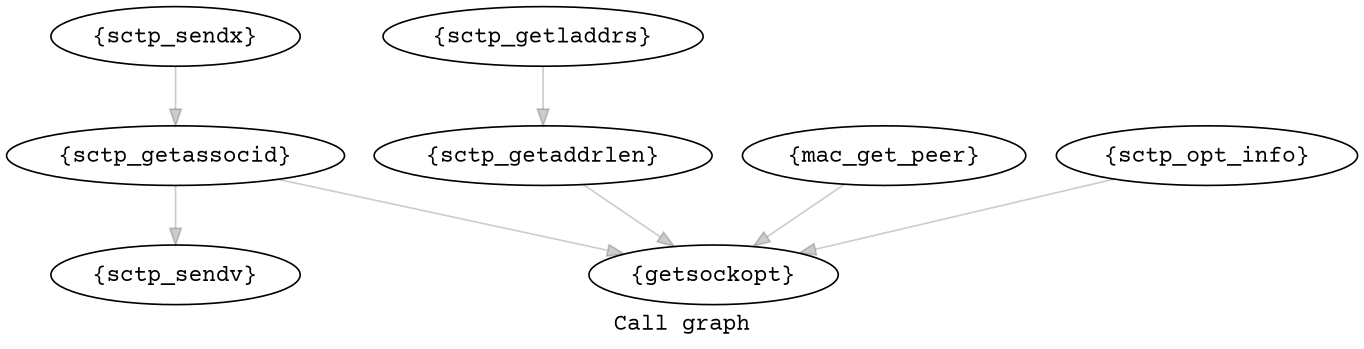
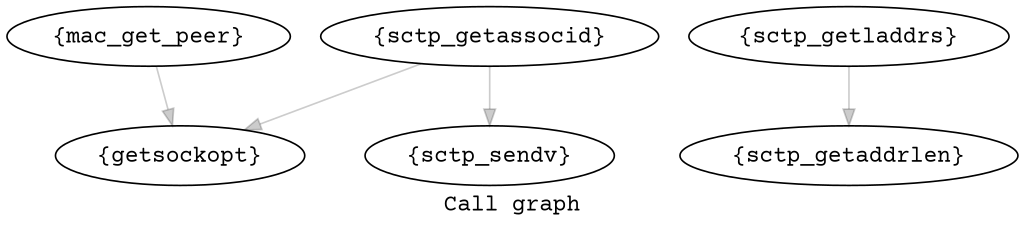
(176, 36) -> none
(1207, 156) -> none
(622, 211) -> none
